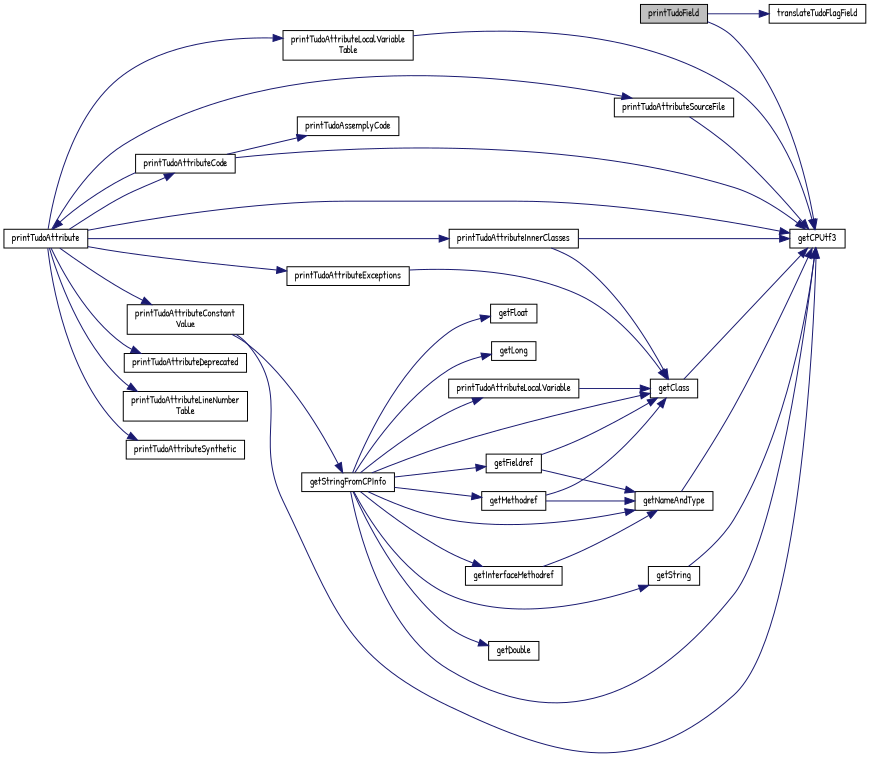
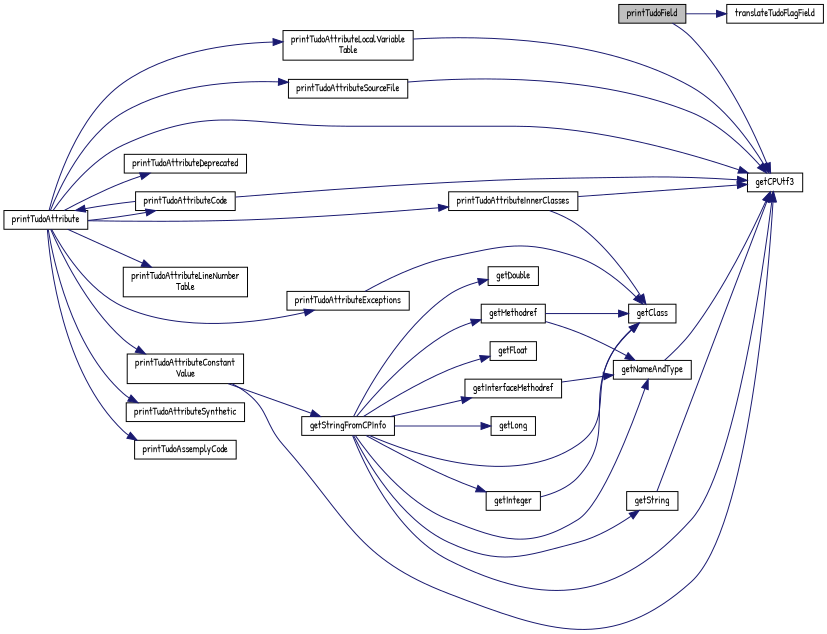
(262, 146) -> (70, 340)
(742, 317) -> none
(514, 389) -> (513, 501)
(514, 463) -> none
